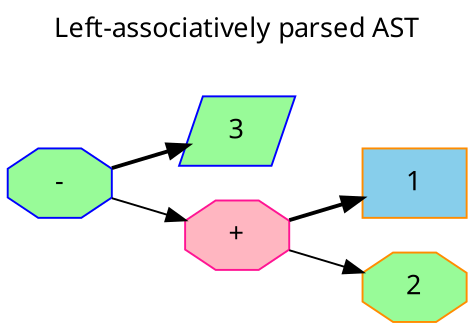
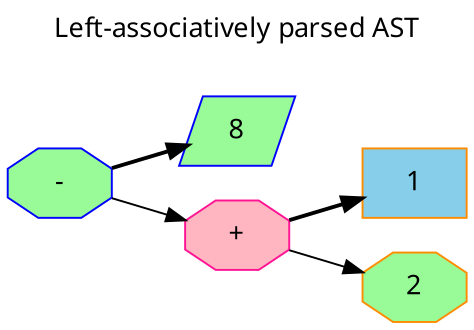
(237, 131) -> (237, 131)
